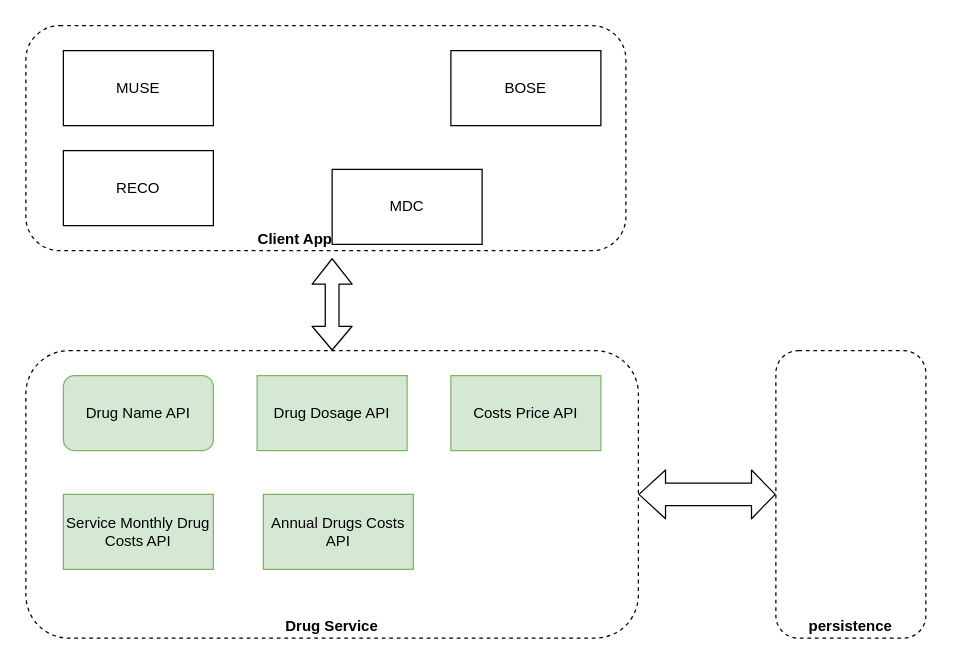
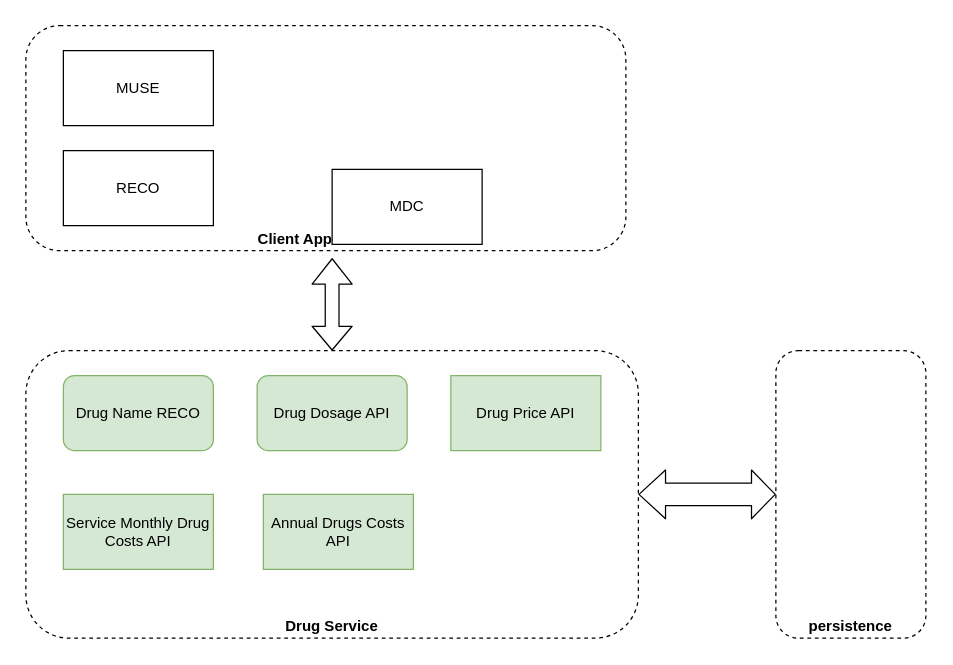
(526, 88) -> none
(138, 413) -> (138, 413)
(332, 413) -> (332, 413)
(526, 413) -> (526, 413)
